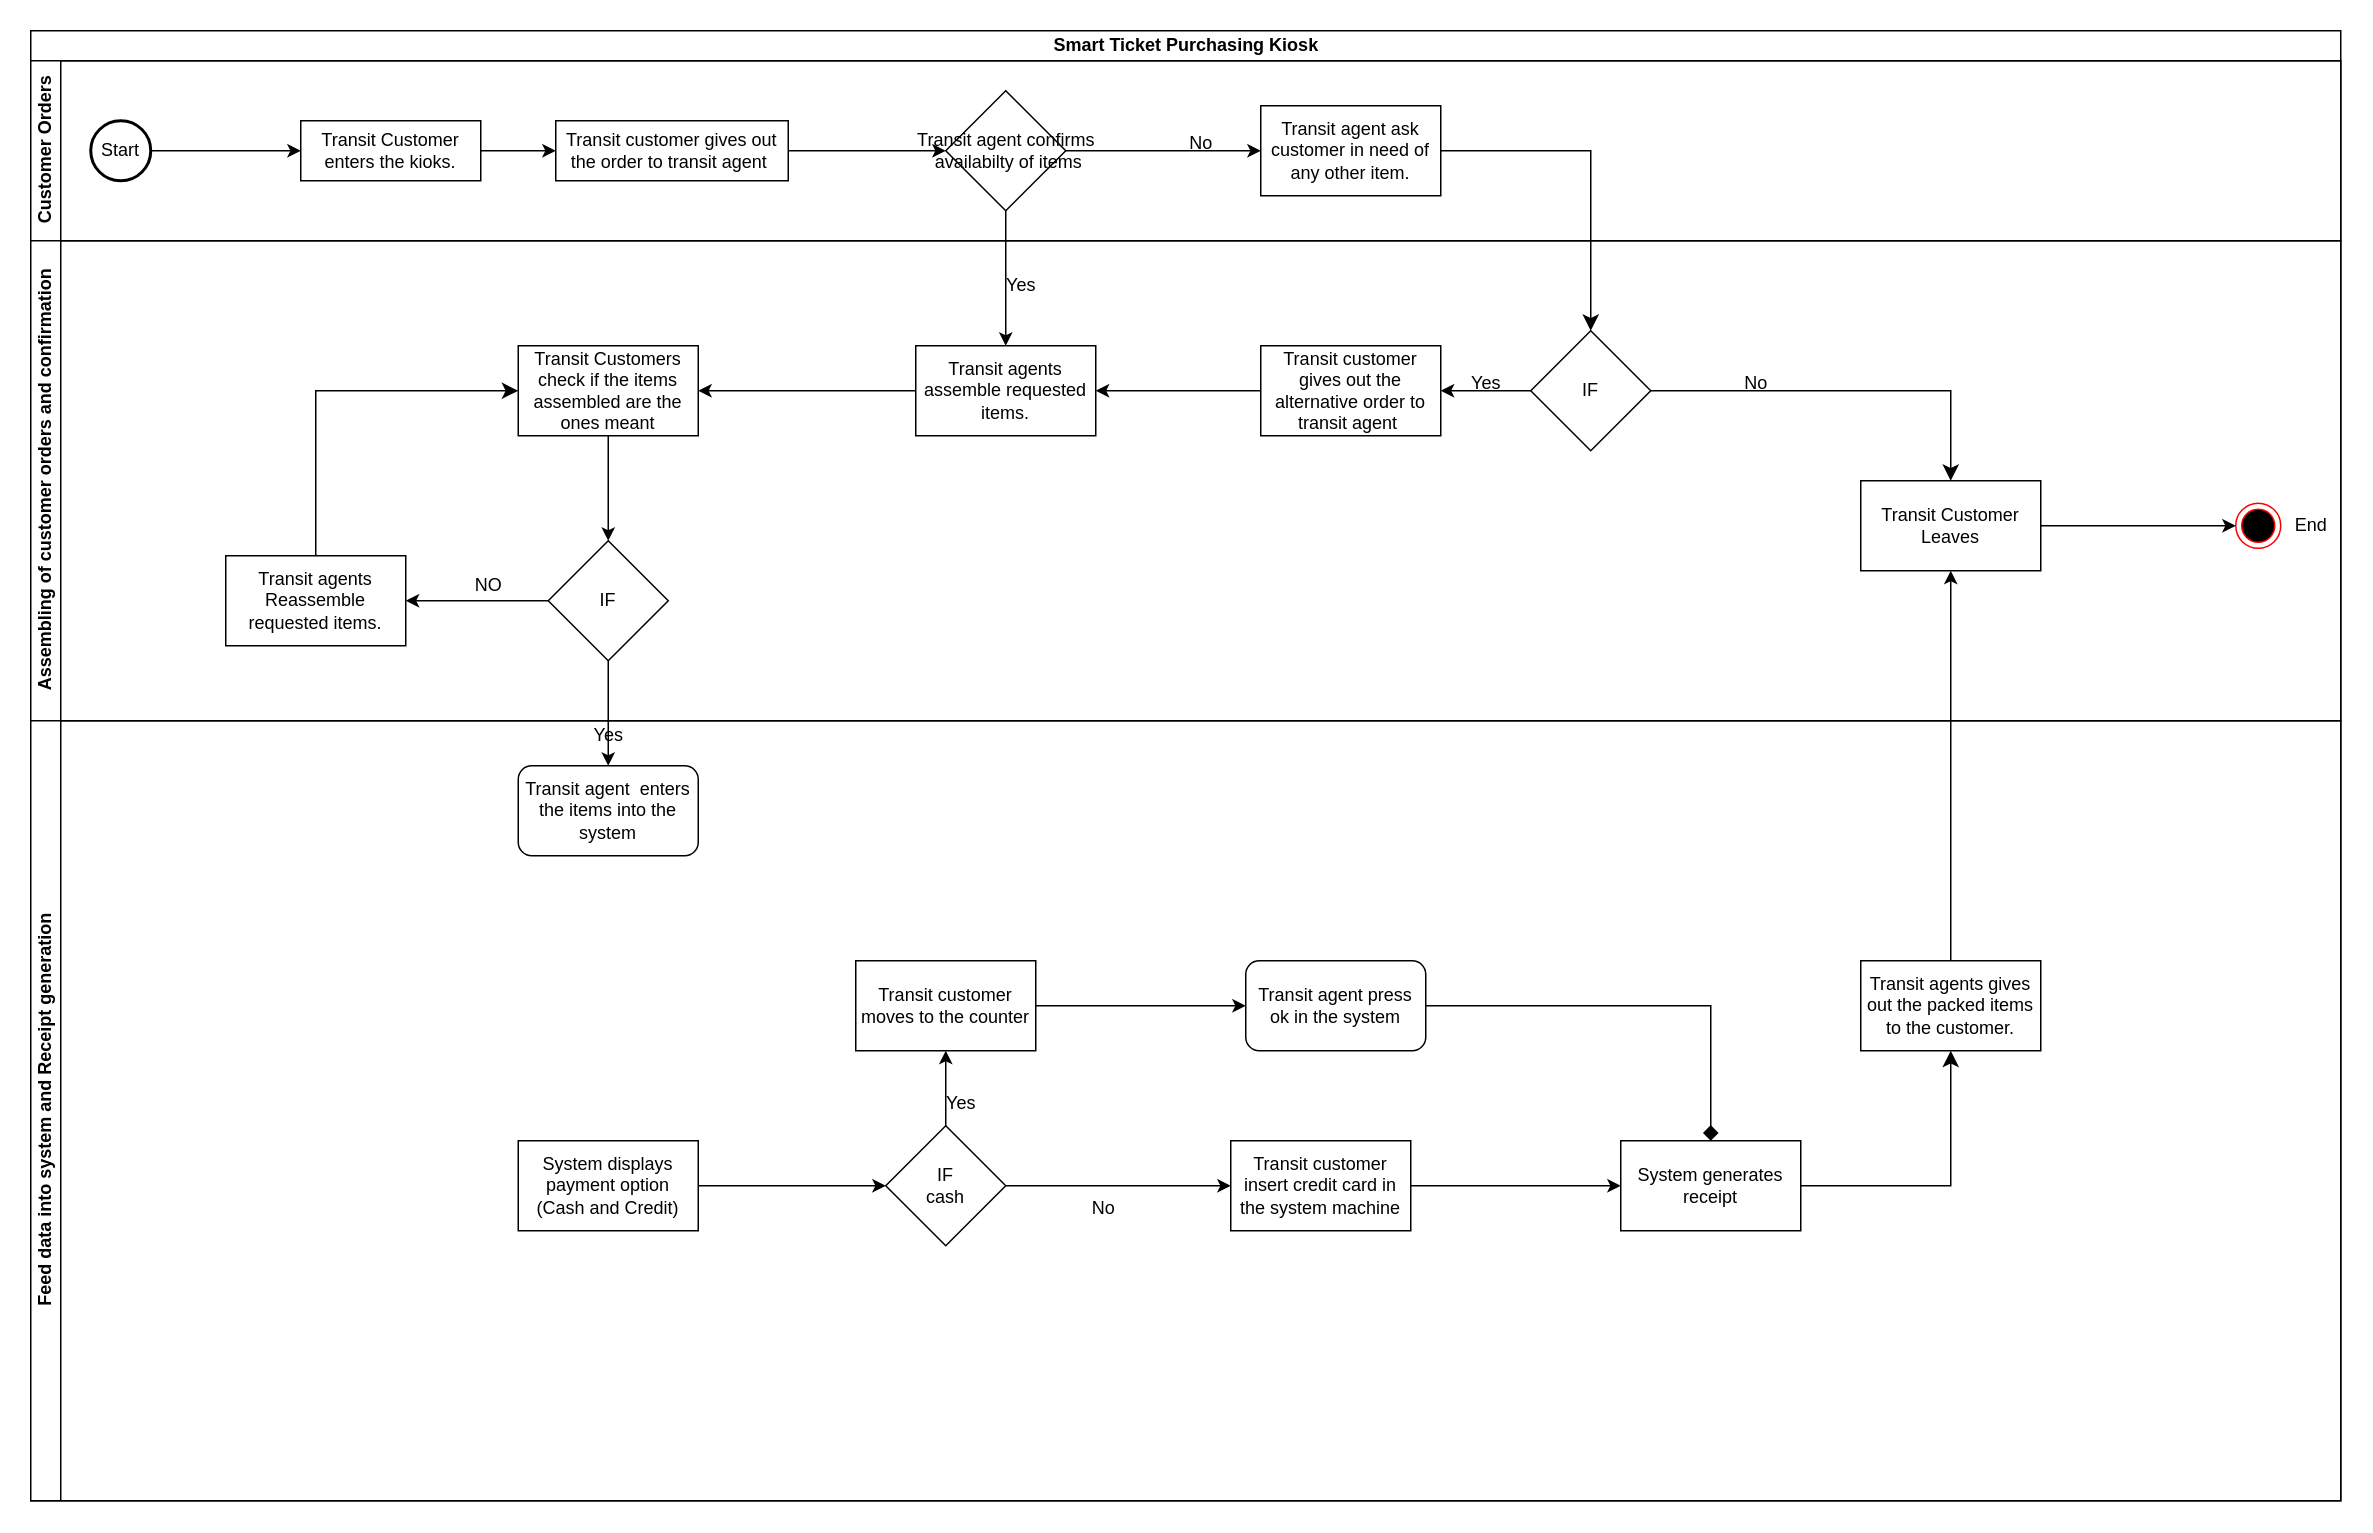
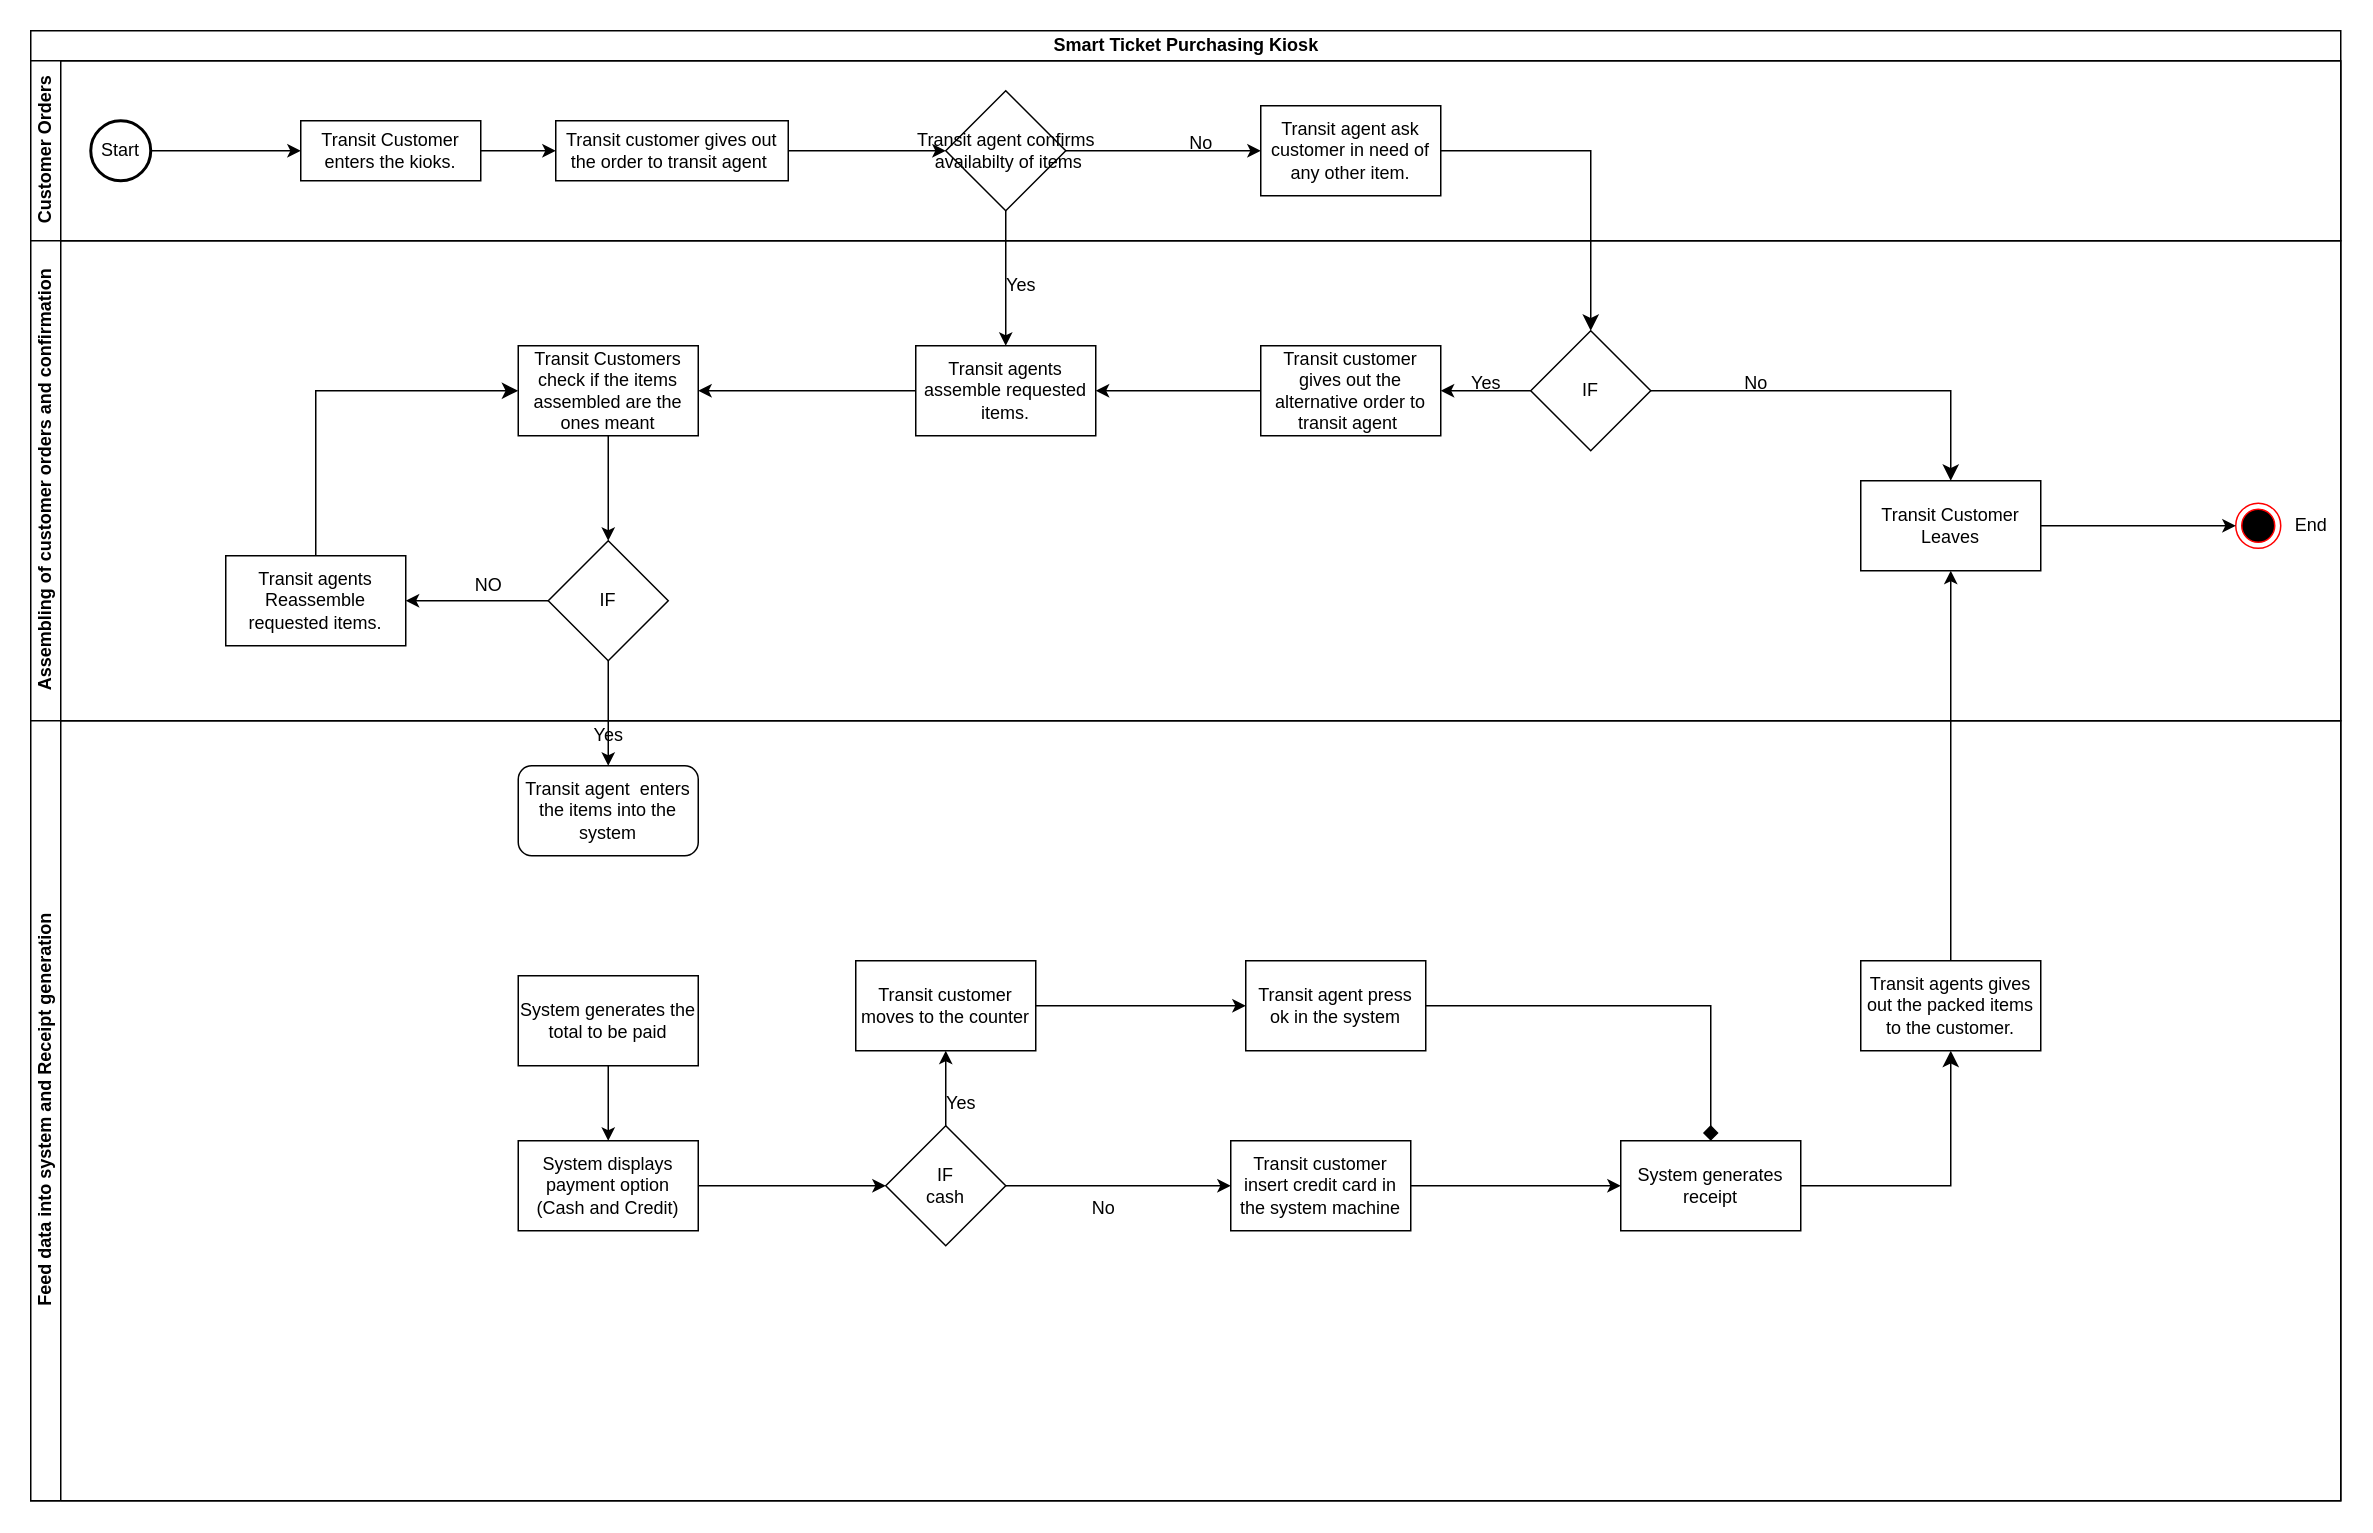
(1336, 1006) -> (1336, 1006)
none -> (608, 1021)
none -> (608, 1098)
